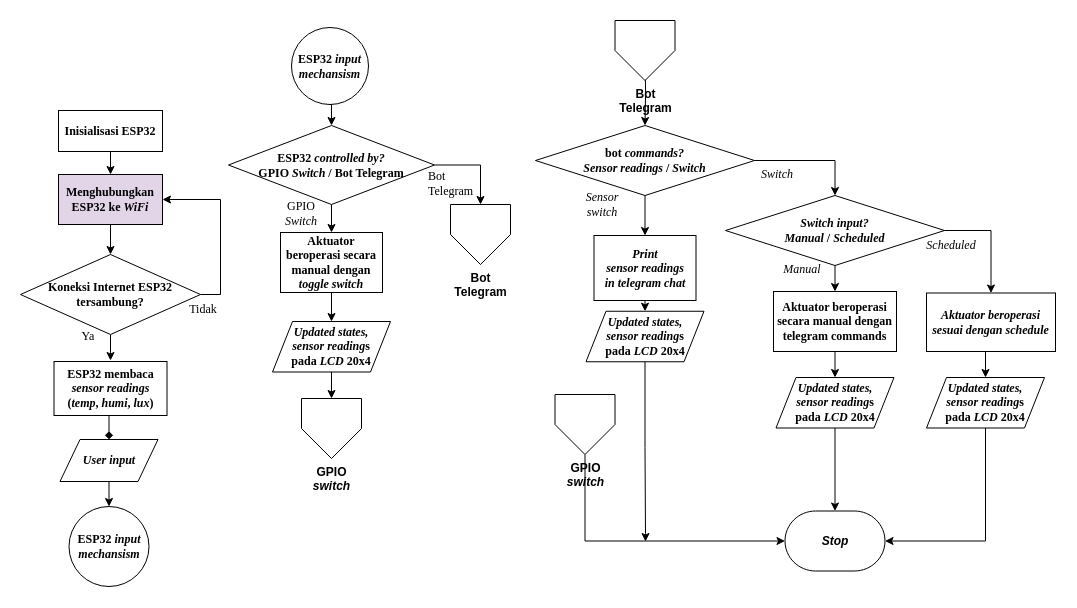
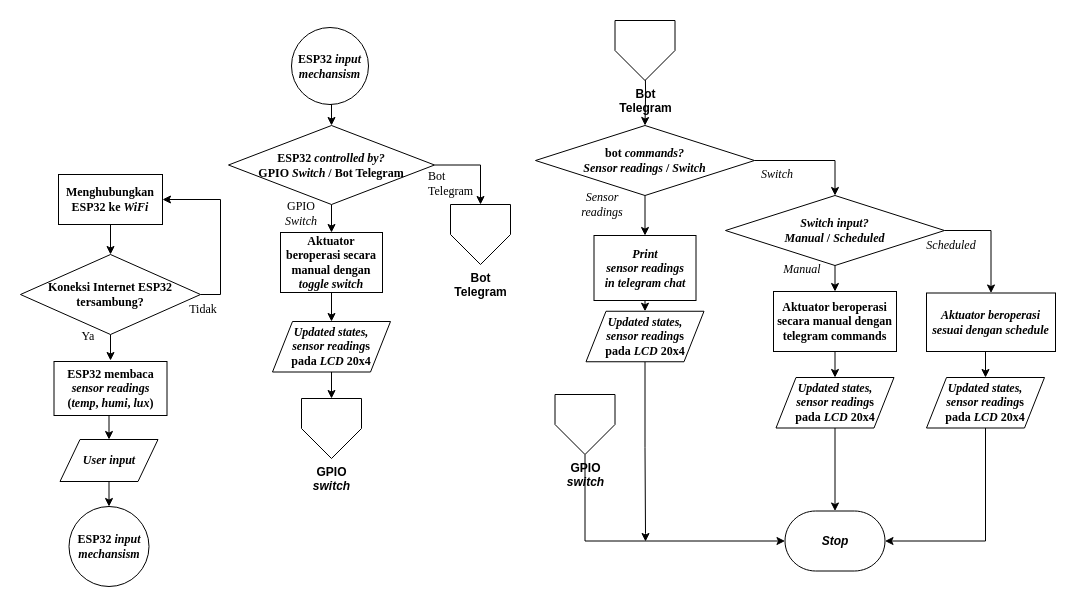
(111, 131) -> none
(111, 160) -> none
(111, 200) -> (111, 200)
(603, 205) -> (603, 205)
(109, 430) -> (109, 431)
